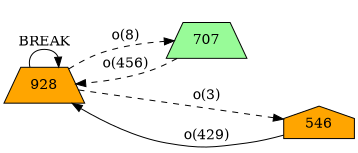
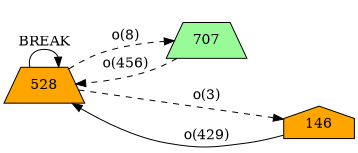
(44, 85) -> (44, 85)
(319, 124) -> (319, 124)
